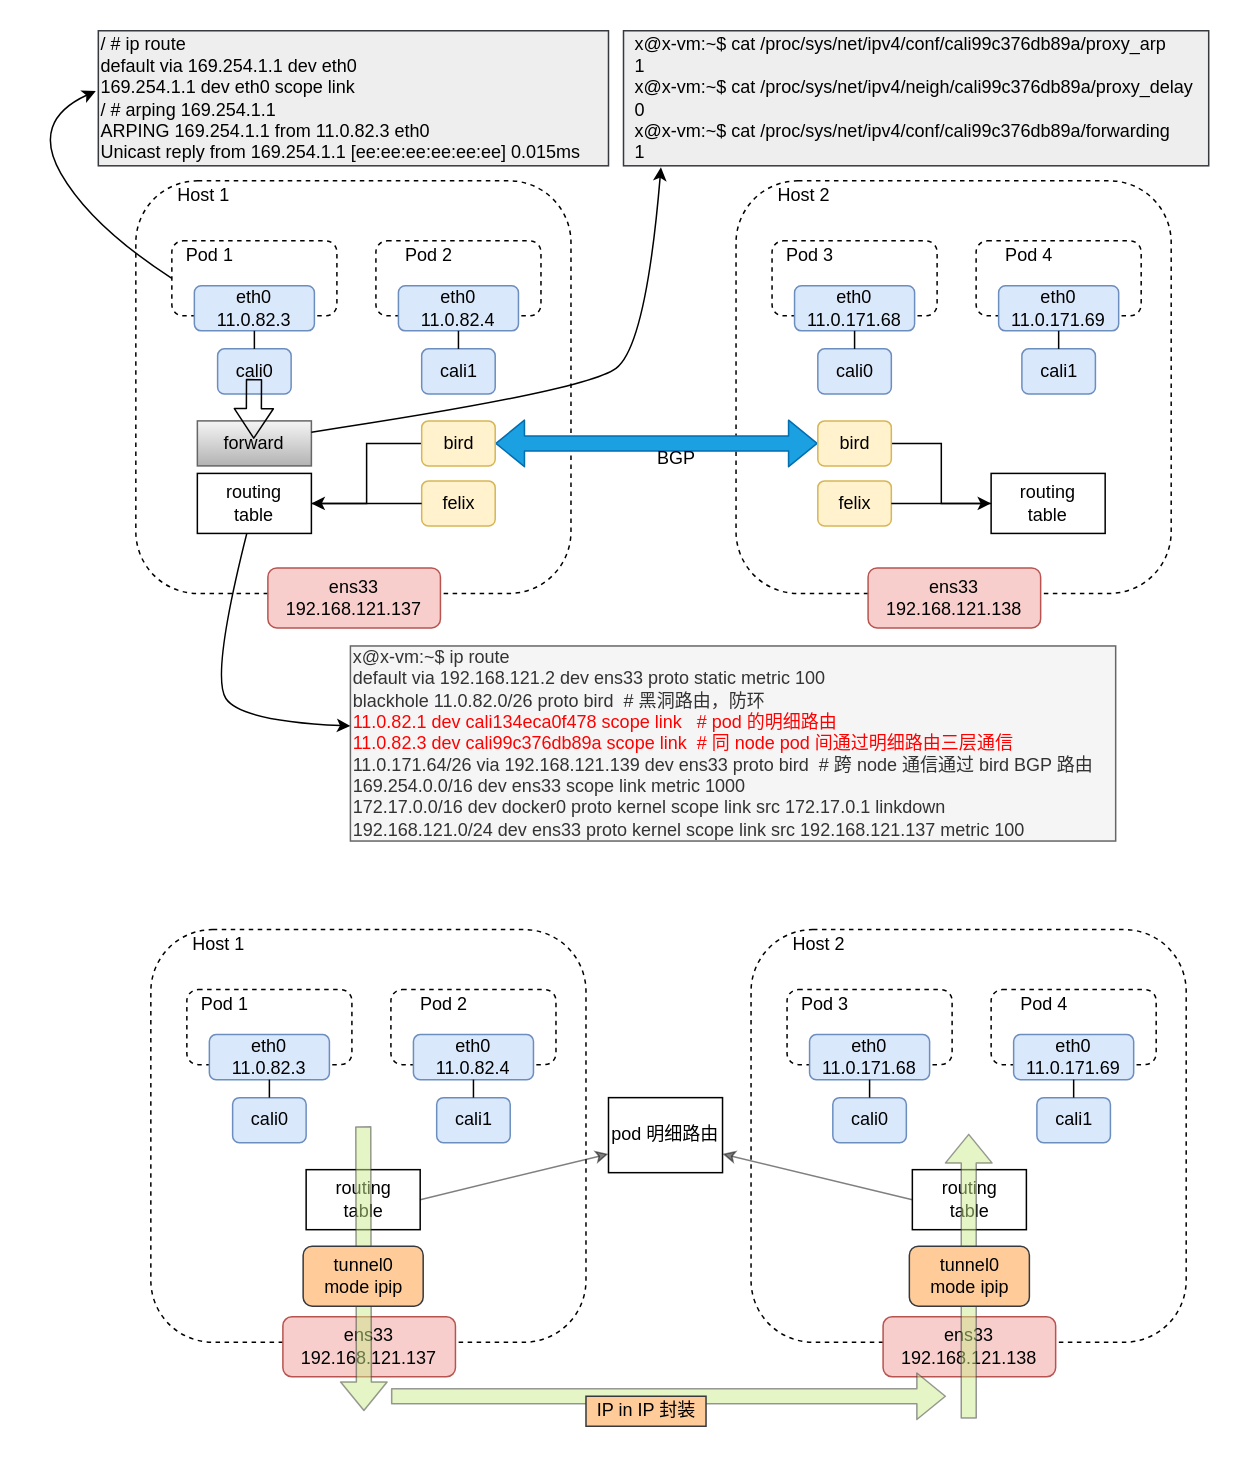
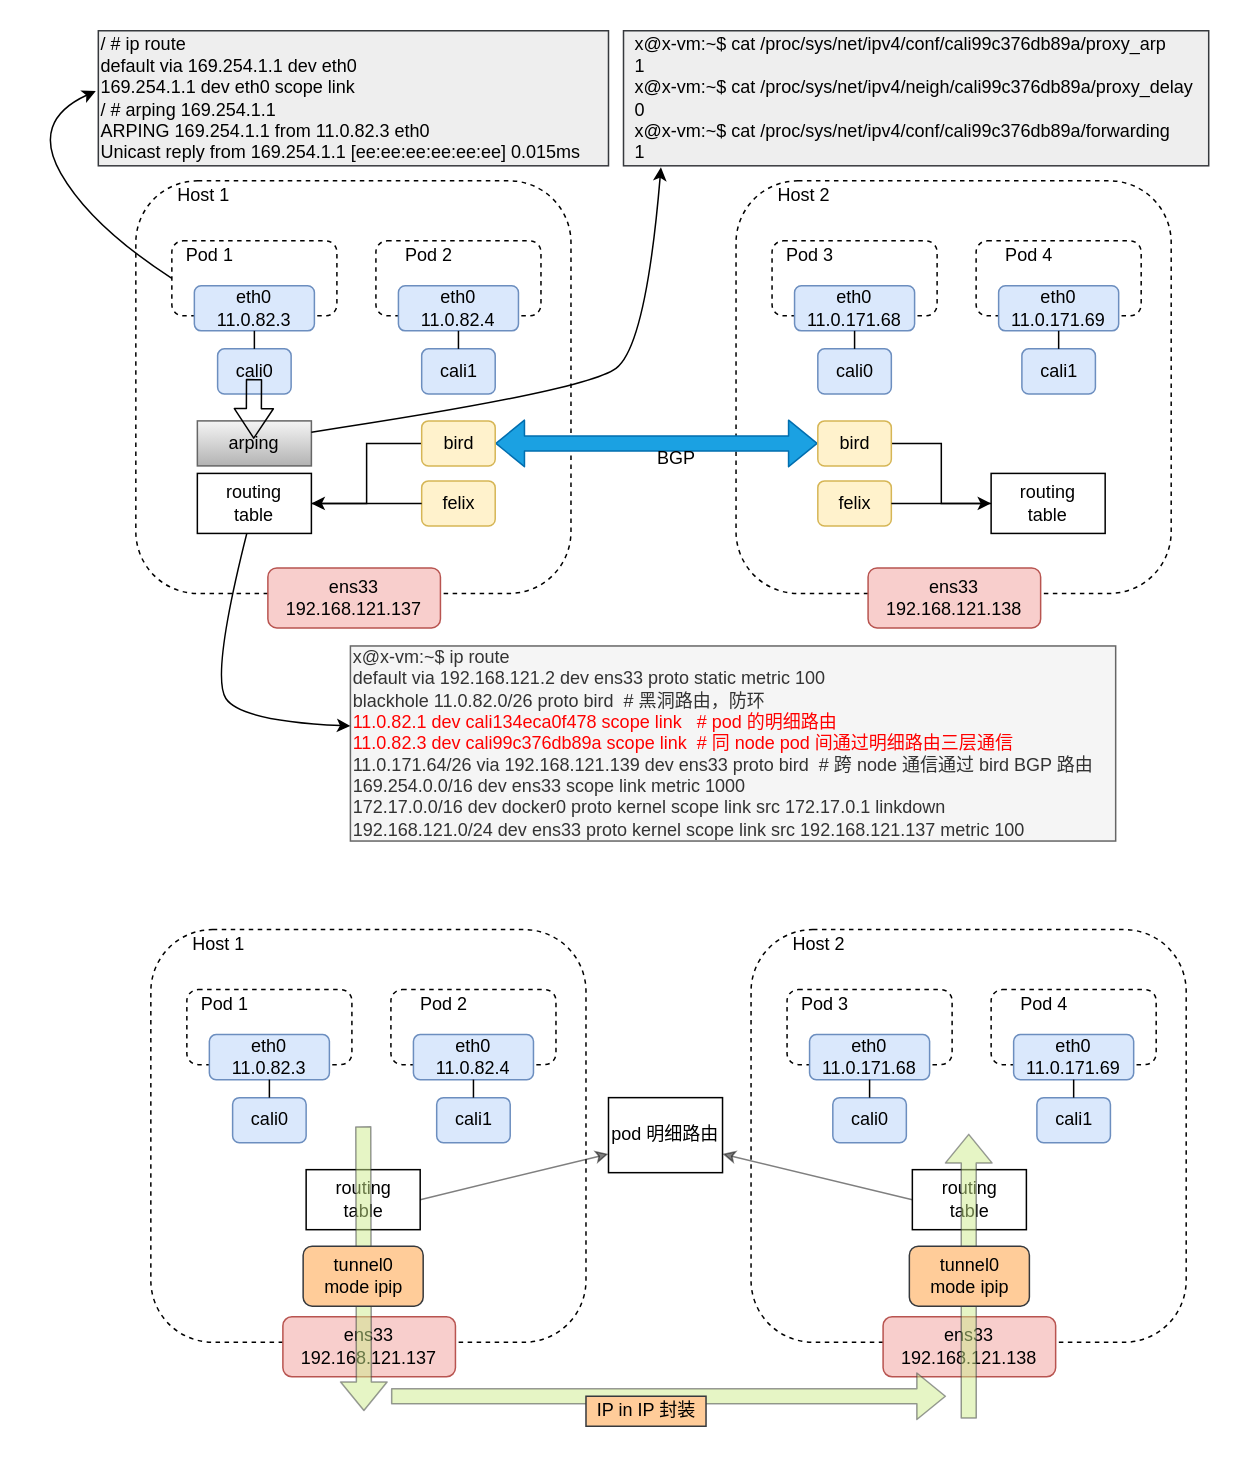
(254, 443) -> (254, 443)
